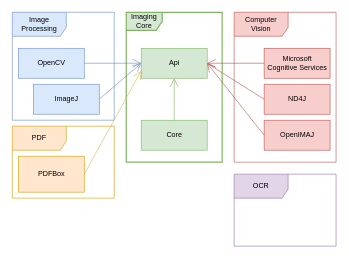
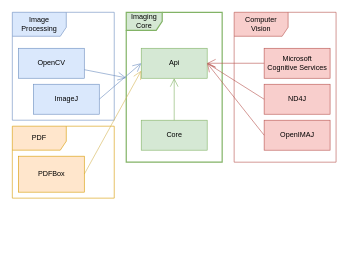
(112, 63) -> (103, 73)
(285, 210) -> none
